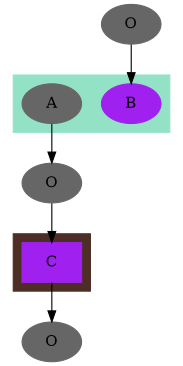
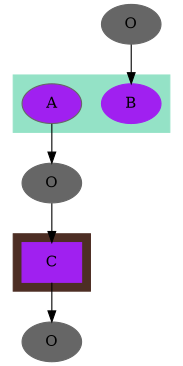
(52, 104) -> (52, 104)
